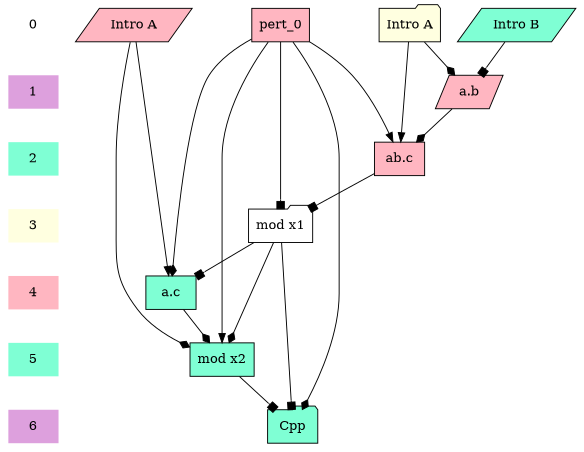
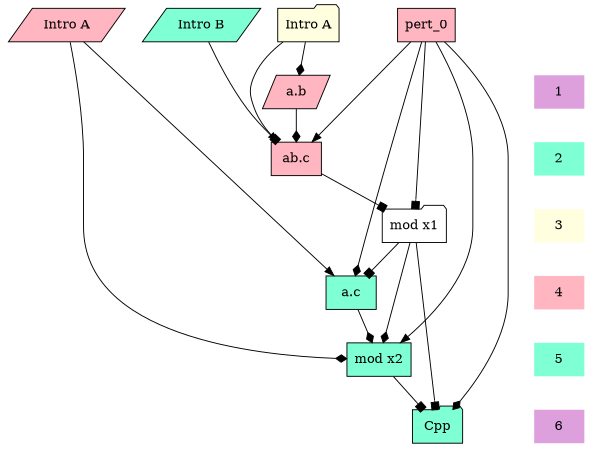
(33, 25) -> none
(496, 55) -> (235, 92)
